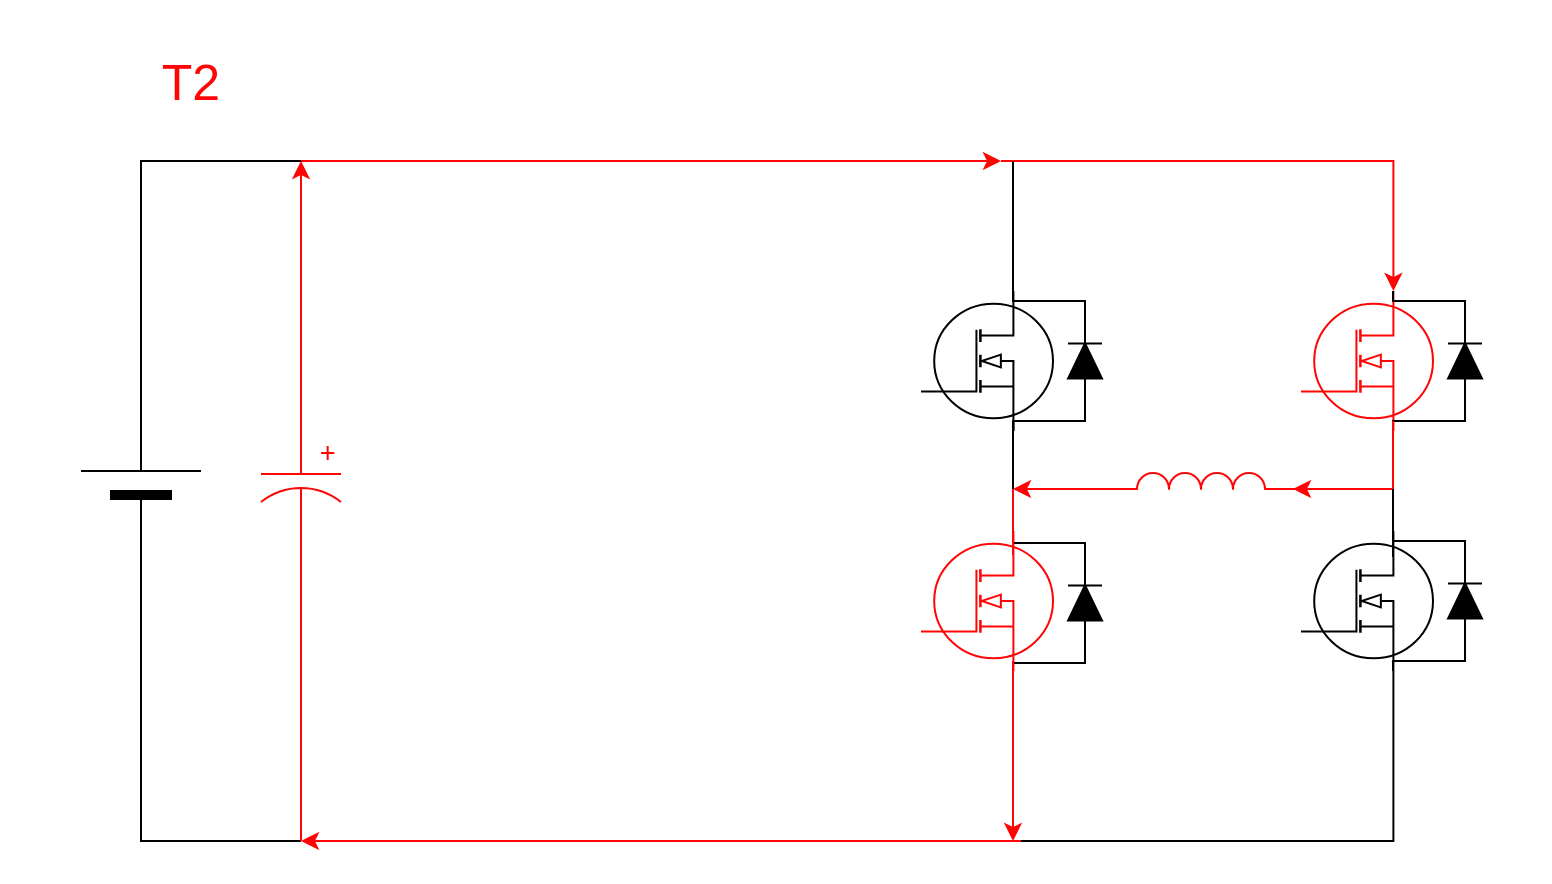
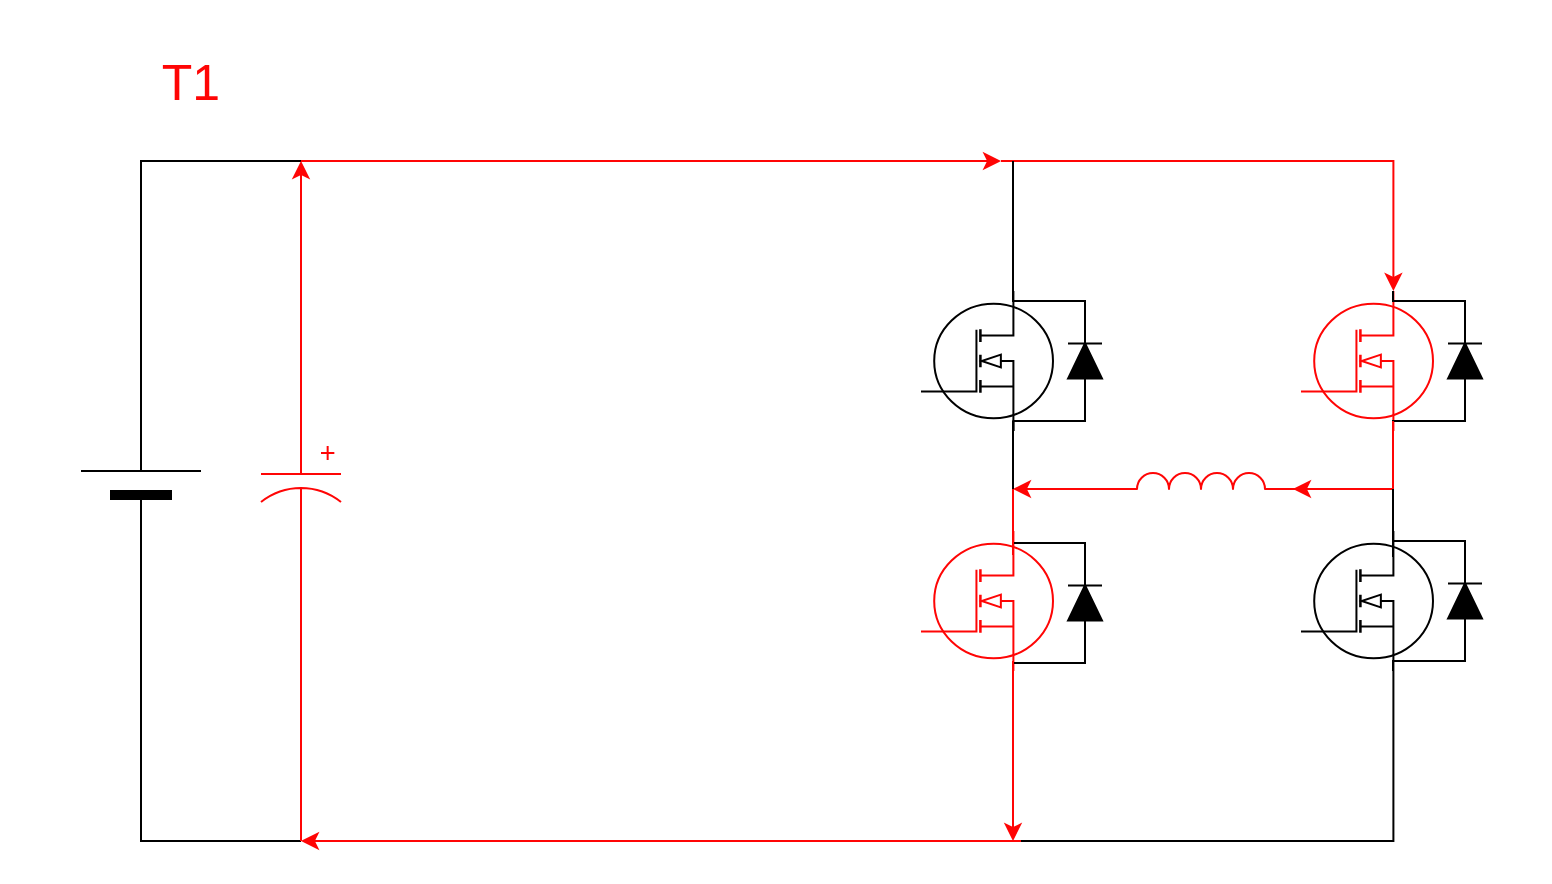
(192, 81) -> (192, 81)
